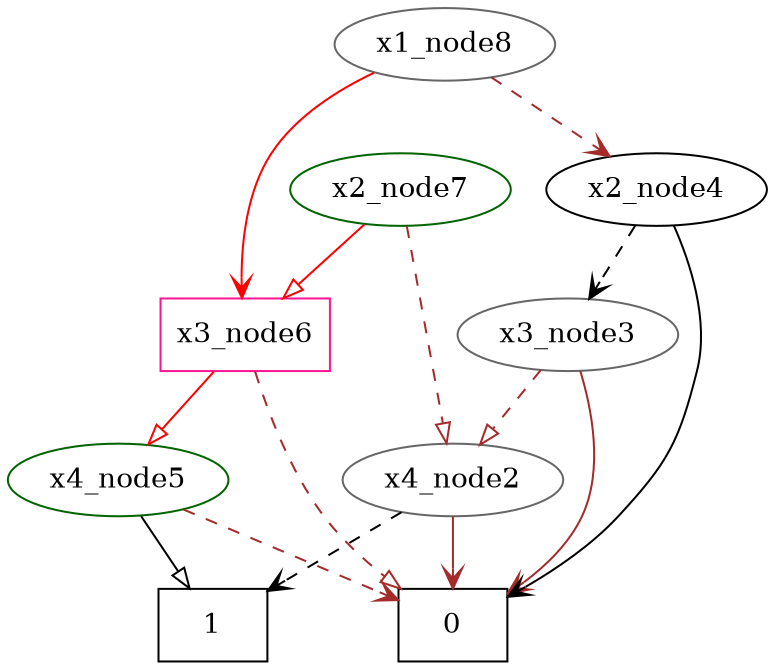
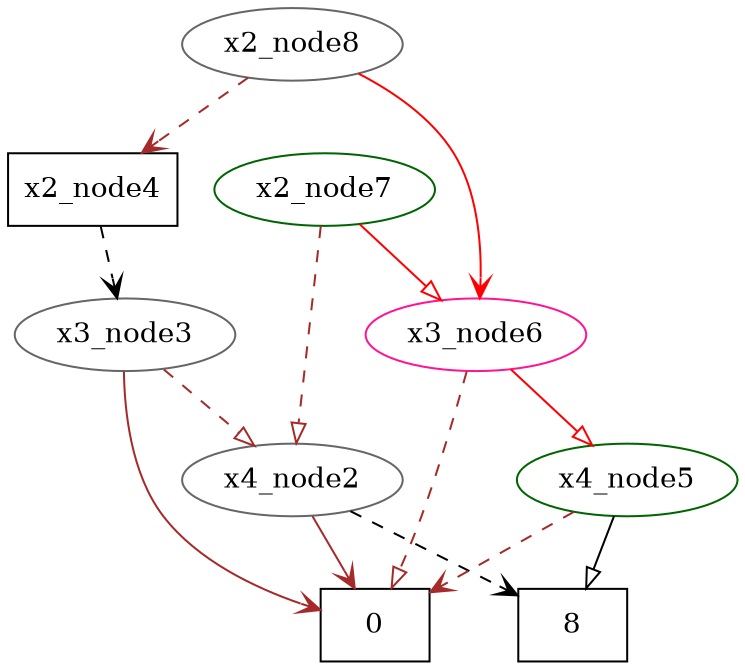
(445, 44) -> (292, 44)
(657, 190) -> (93, 190)
(245, 335) -> (476, 335)
(677, 435) -> none
(213, 625) -> (573, 625)
